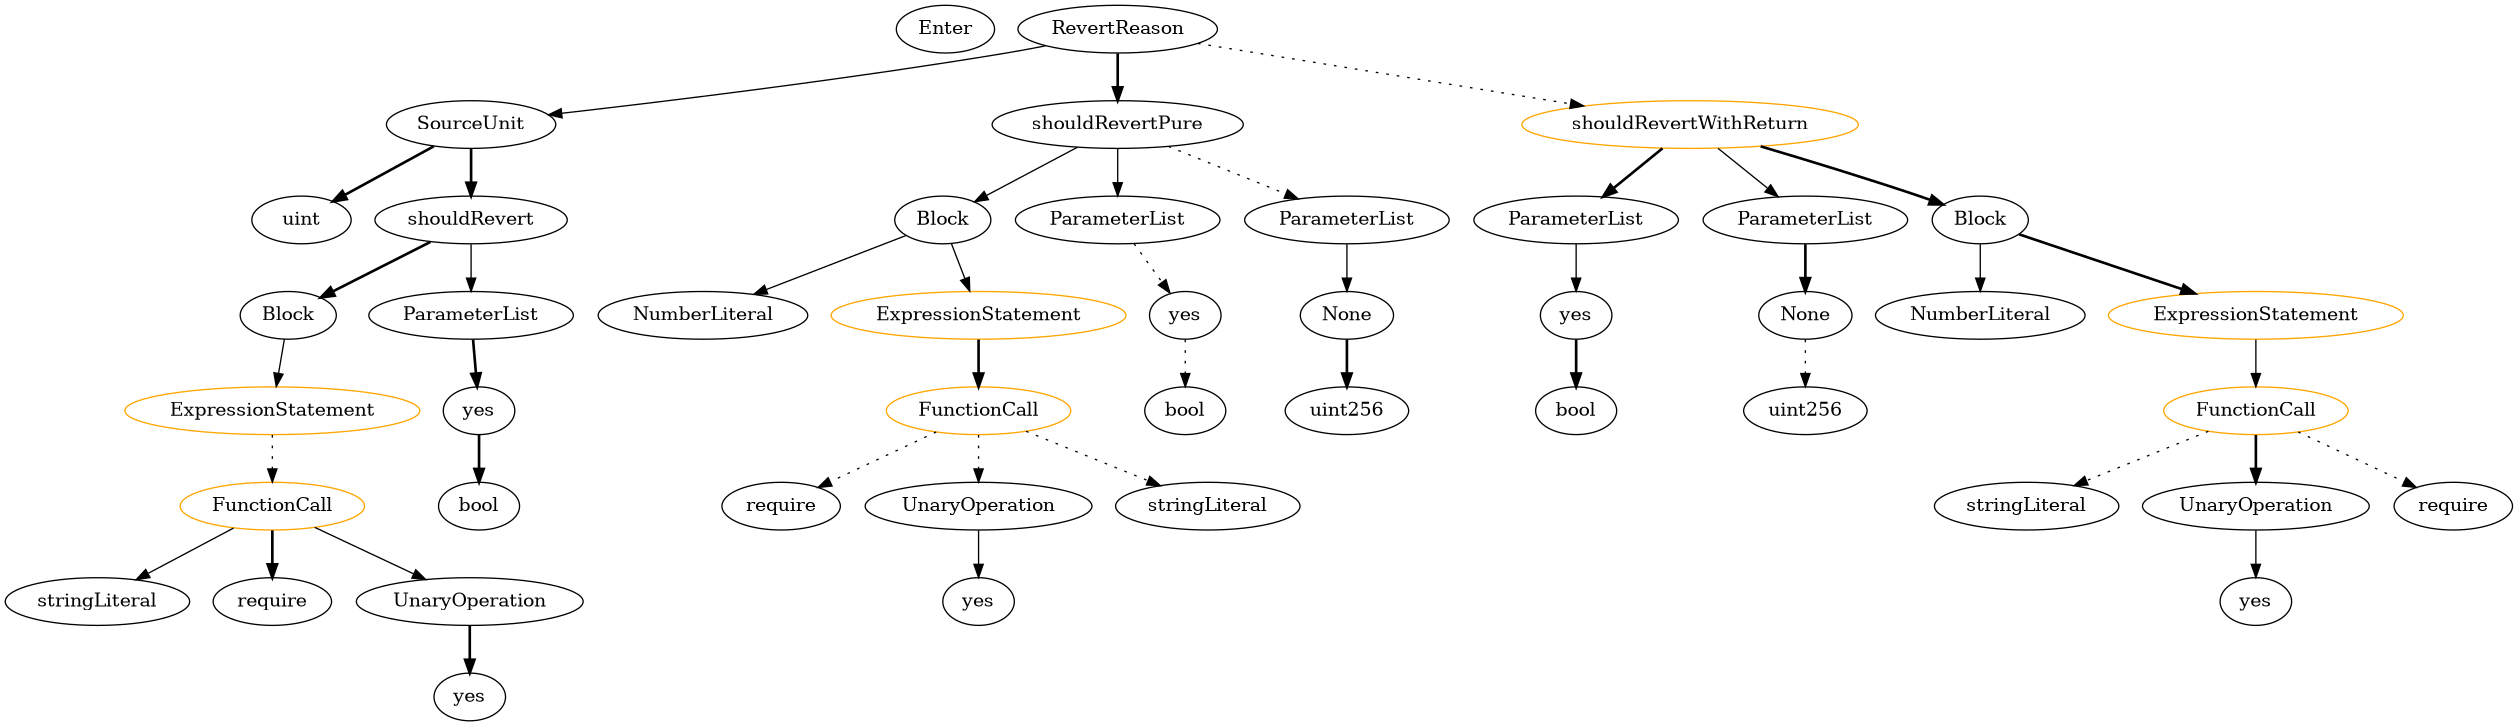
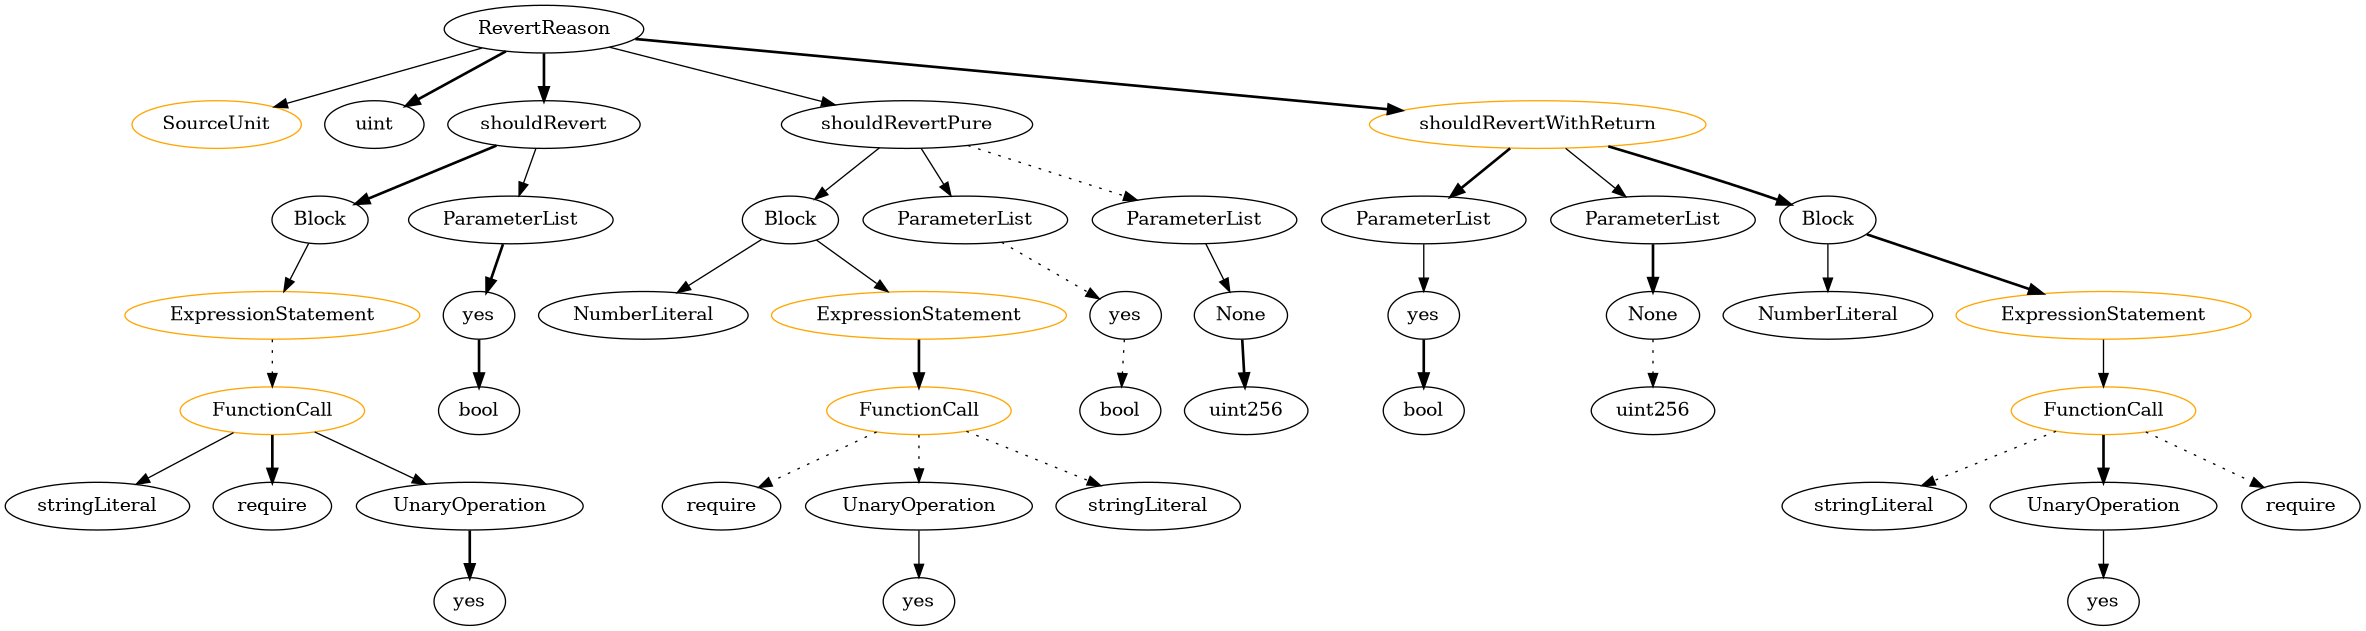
(945, 29) -> none
(1118, 70) -> (716, 74)
(1384, 74) -> (1012, 74)
(471, 125) -> (217, 125)
(471, 166) -> (544, 70)
(389, 171) -> (462, 75)
